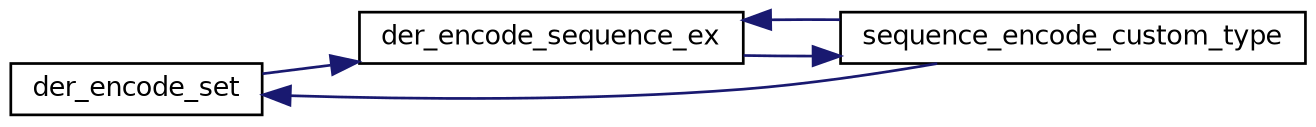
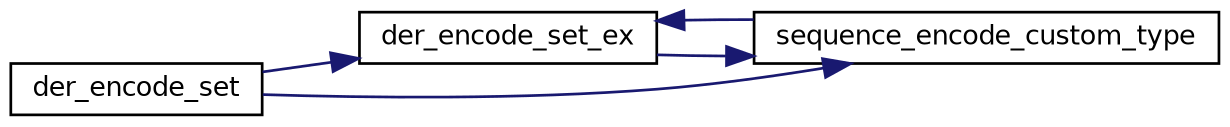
(551, 38) -> (508, 38)
(615, 96) -> (544, 95)
